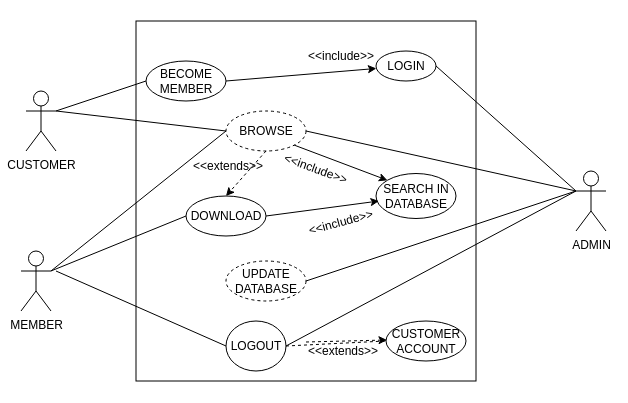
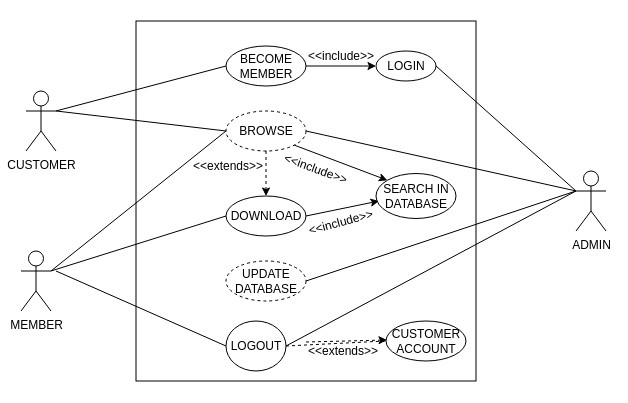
(186, 81) -> (266, 66)
(226, 216) -> (266, 216)
